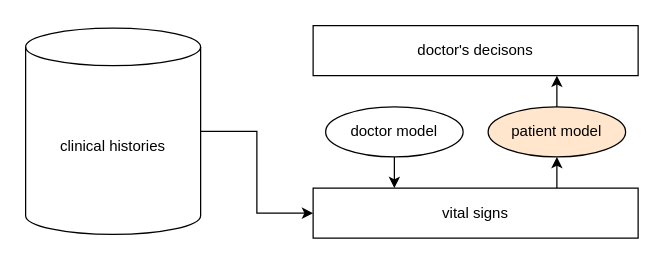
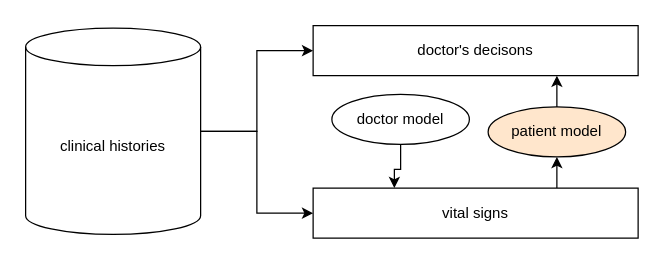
none -> (257, 67)
(394, 132) -> (401, 119)
